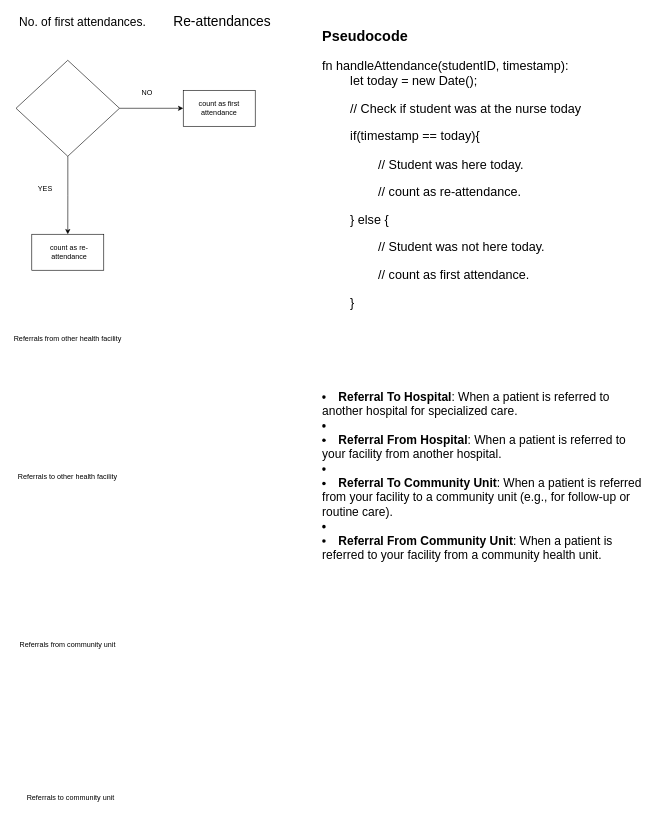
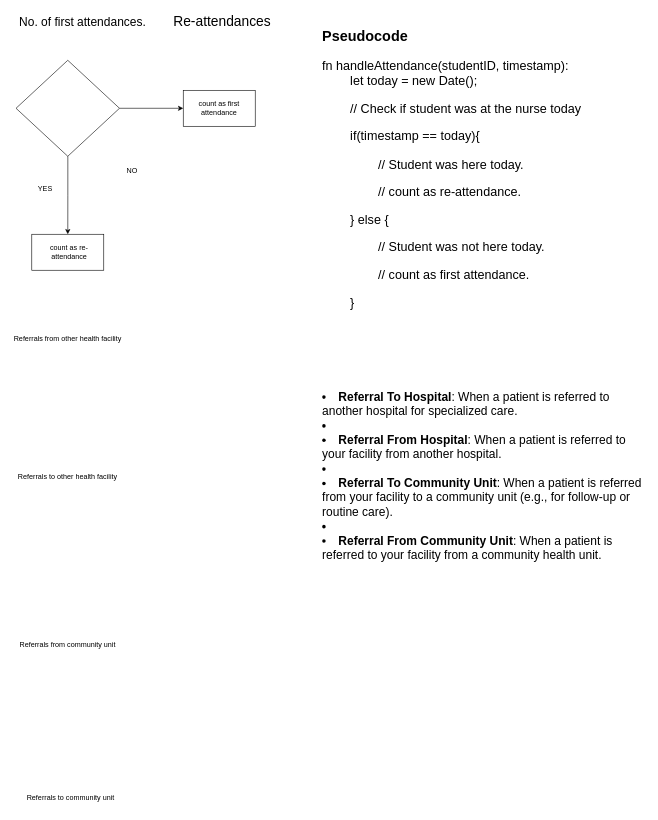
(147, 93) -> (132, 171)
